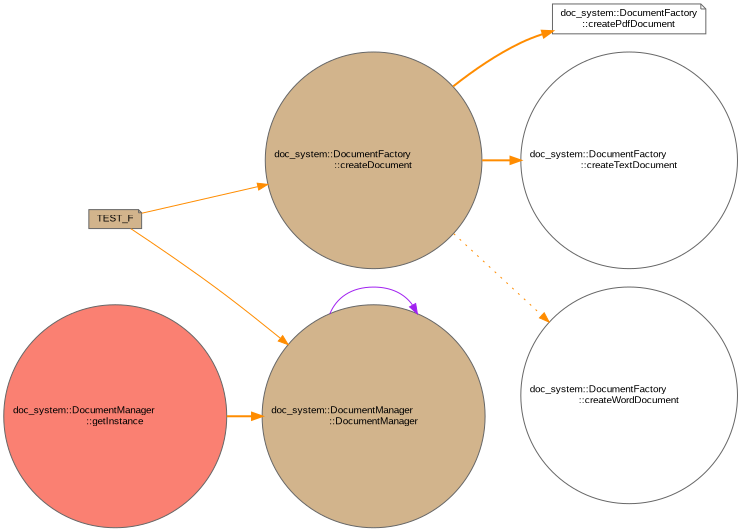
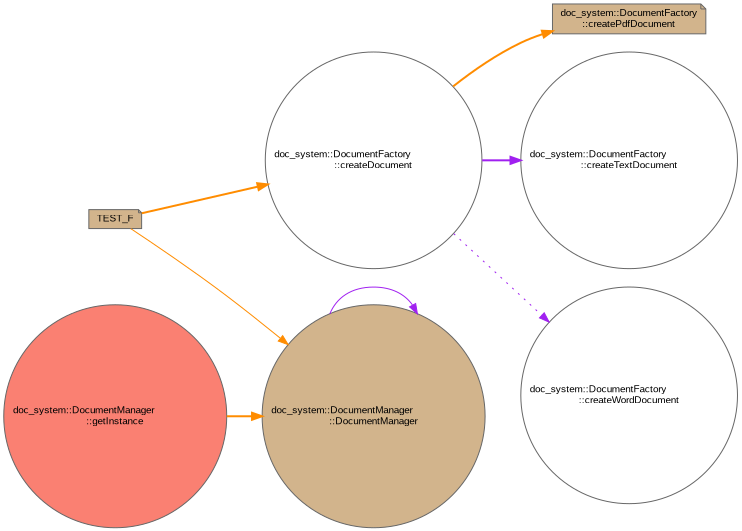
(629, 19) -> (629, 19)
(374, 160) -> (374, 160)
(496, 160) -> (496, 160)
(200, 200) -> (200, 200)
(498, 274) -> (498, 274)
